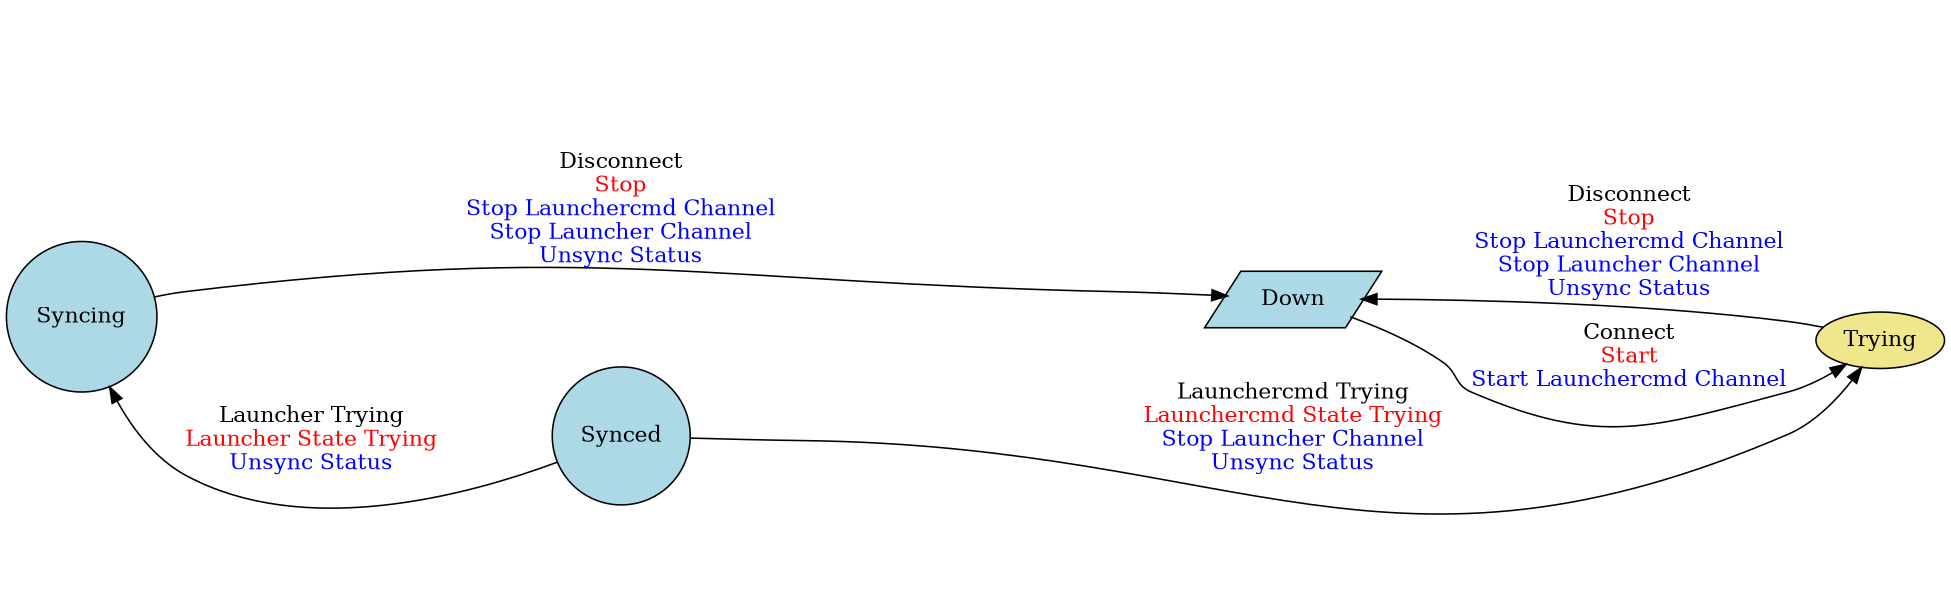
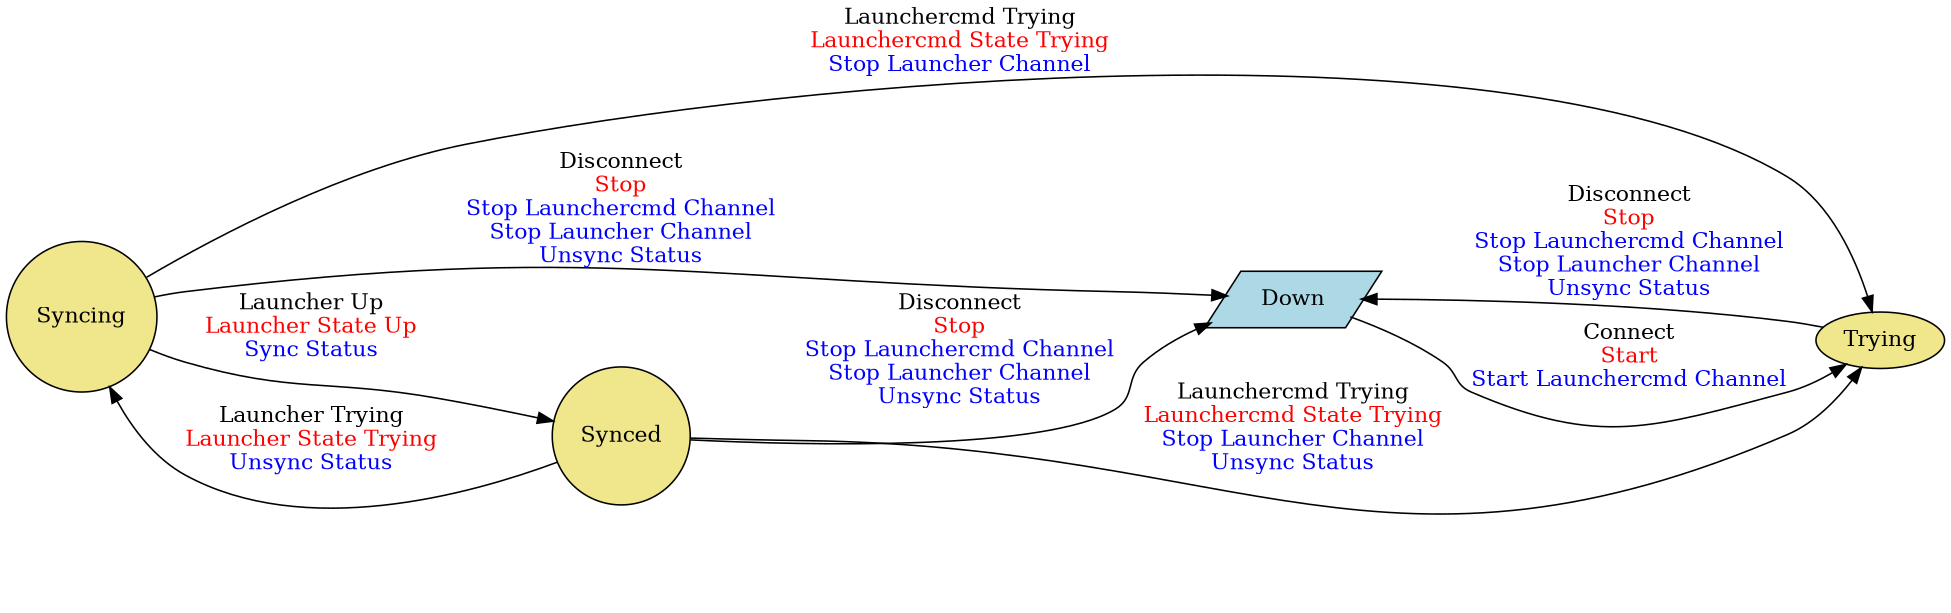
none -> (1031, 80)
(82, 317) -> (82, 317)
none -> (343, 387)
(621, 436) -> (621, 436)
none -> (964, 440)
